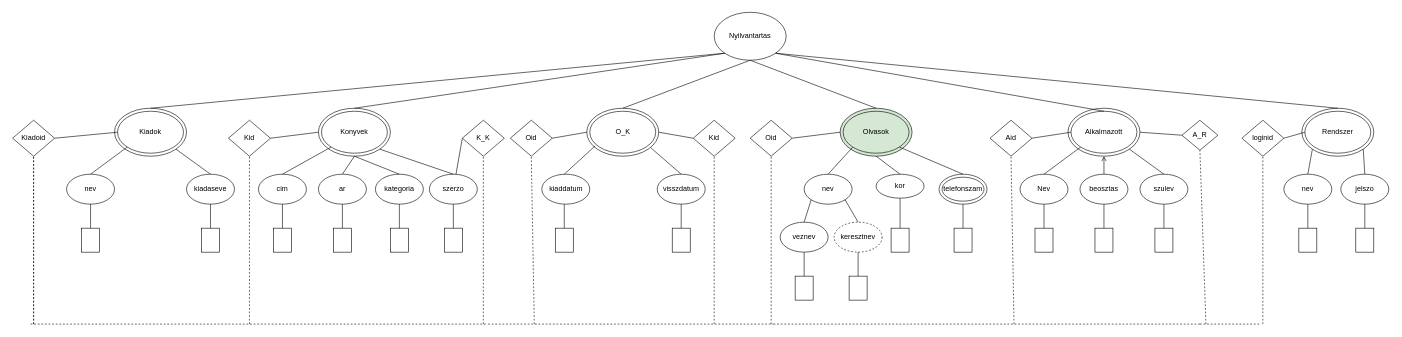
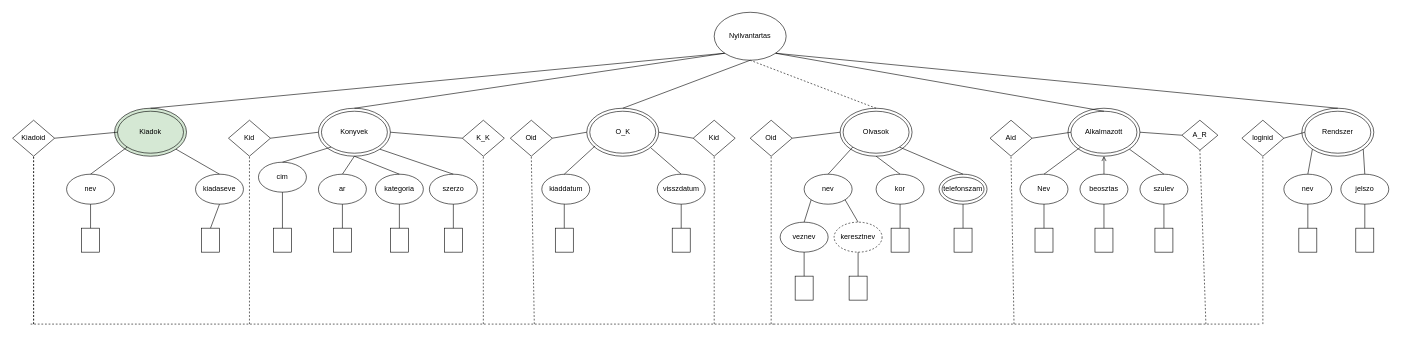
(813, 84) -> (813, 84)
(150, 132) -> (150, 132)
(876, 132) -> (876, 132)
(459, 157) -> (426, 135)
(900, 186) -> (900, 189)
(210, 189) -> (219, 189)
(282, 189) -> (282, 177)
